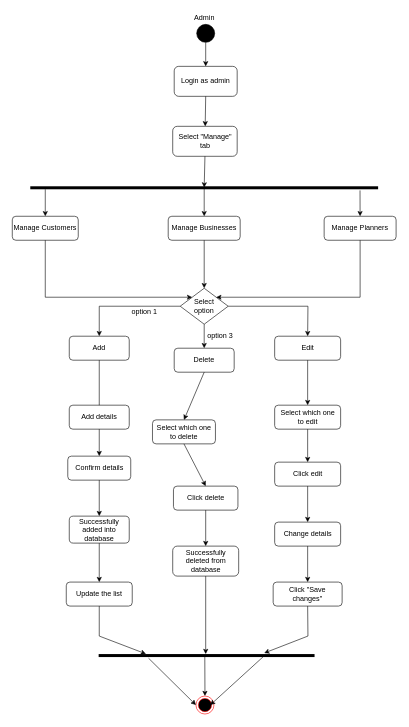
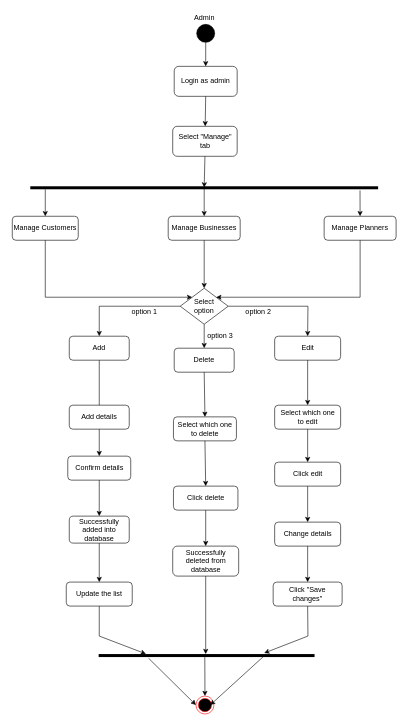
none -> (258, 312)
(184, 432) -> (205, 429)
